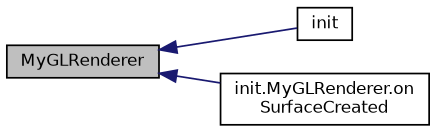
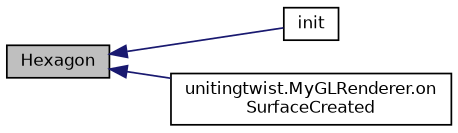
(83, 62) -> (58, 62)
(325, 99) -> (311, 99)
